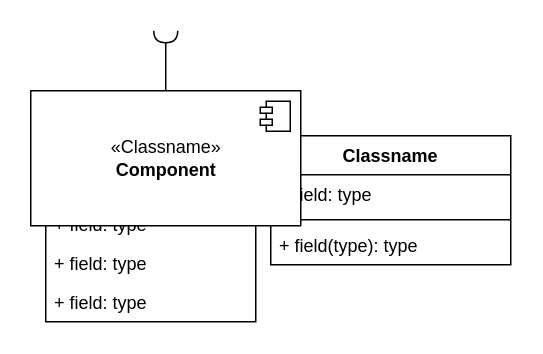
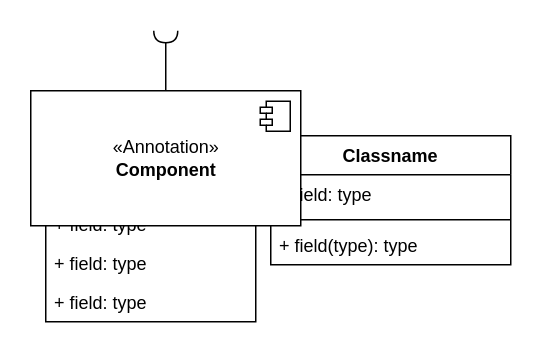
(167, 158) -> (167, 158)
